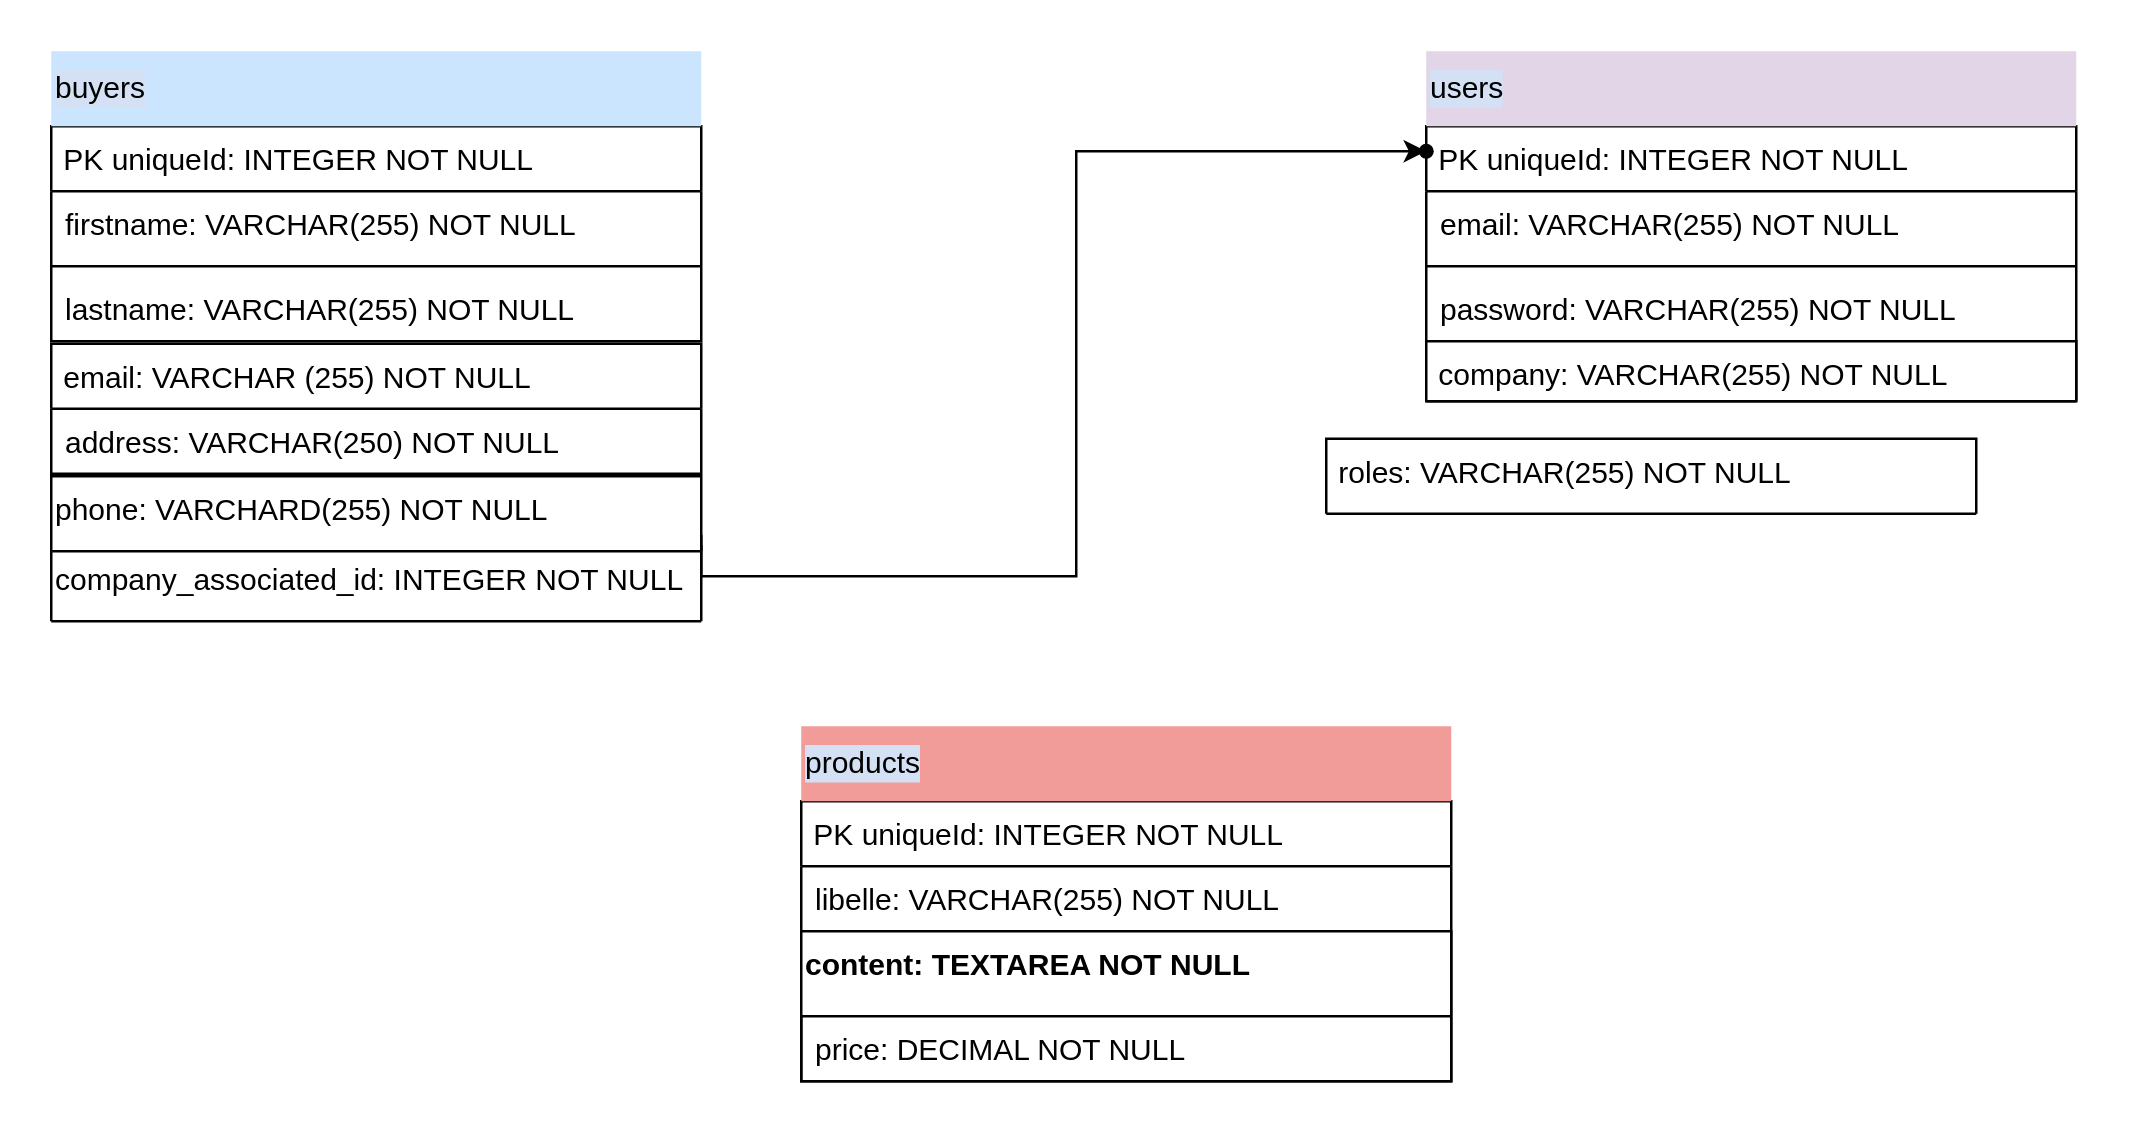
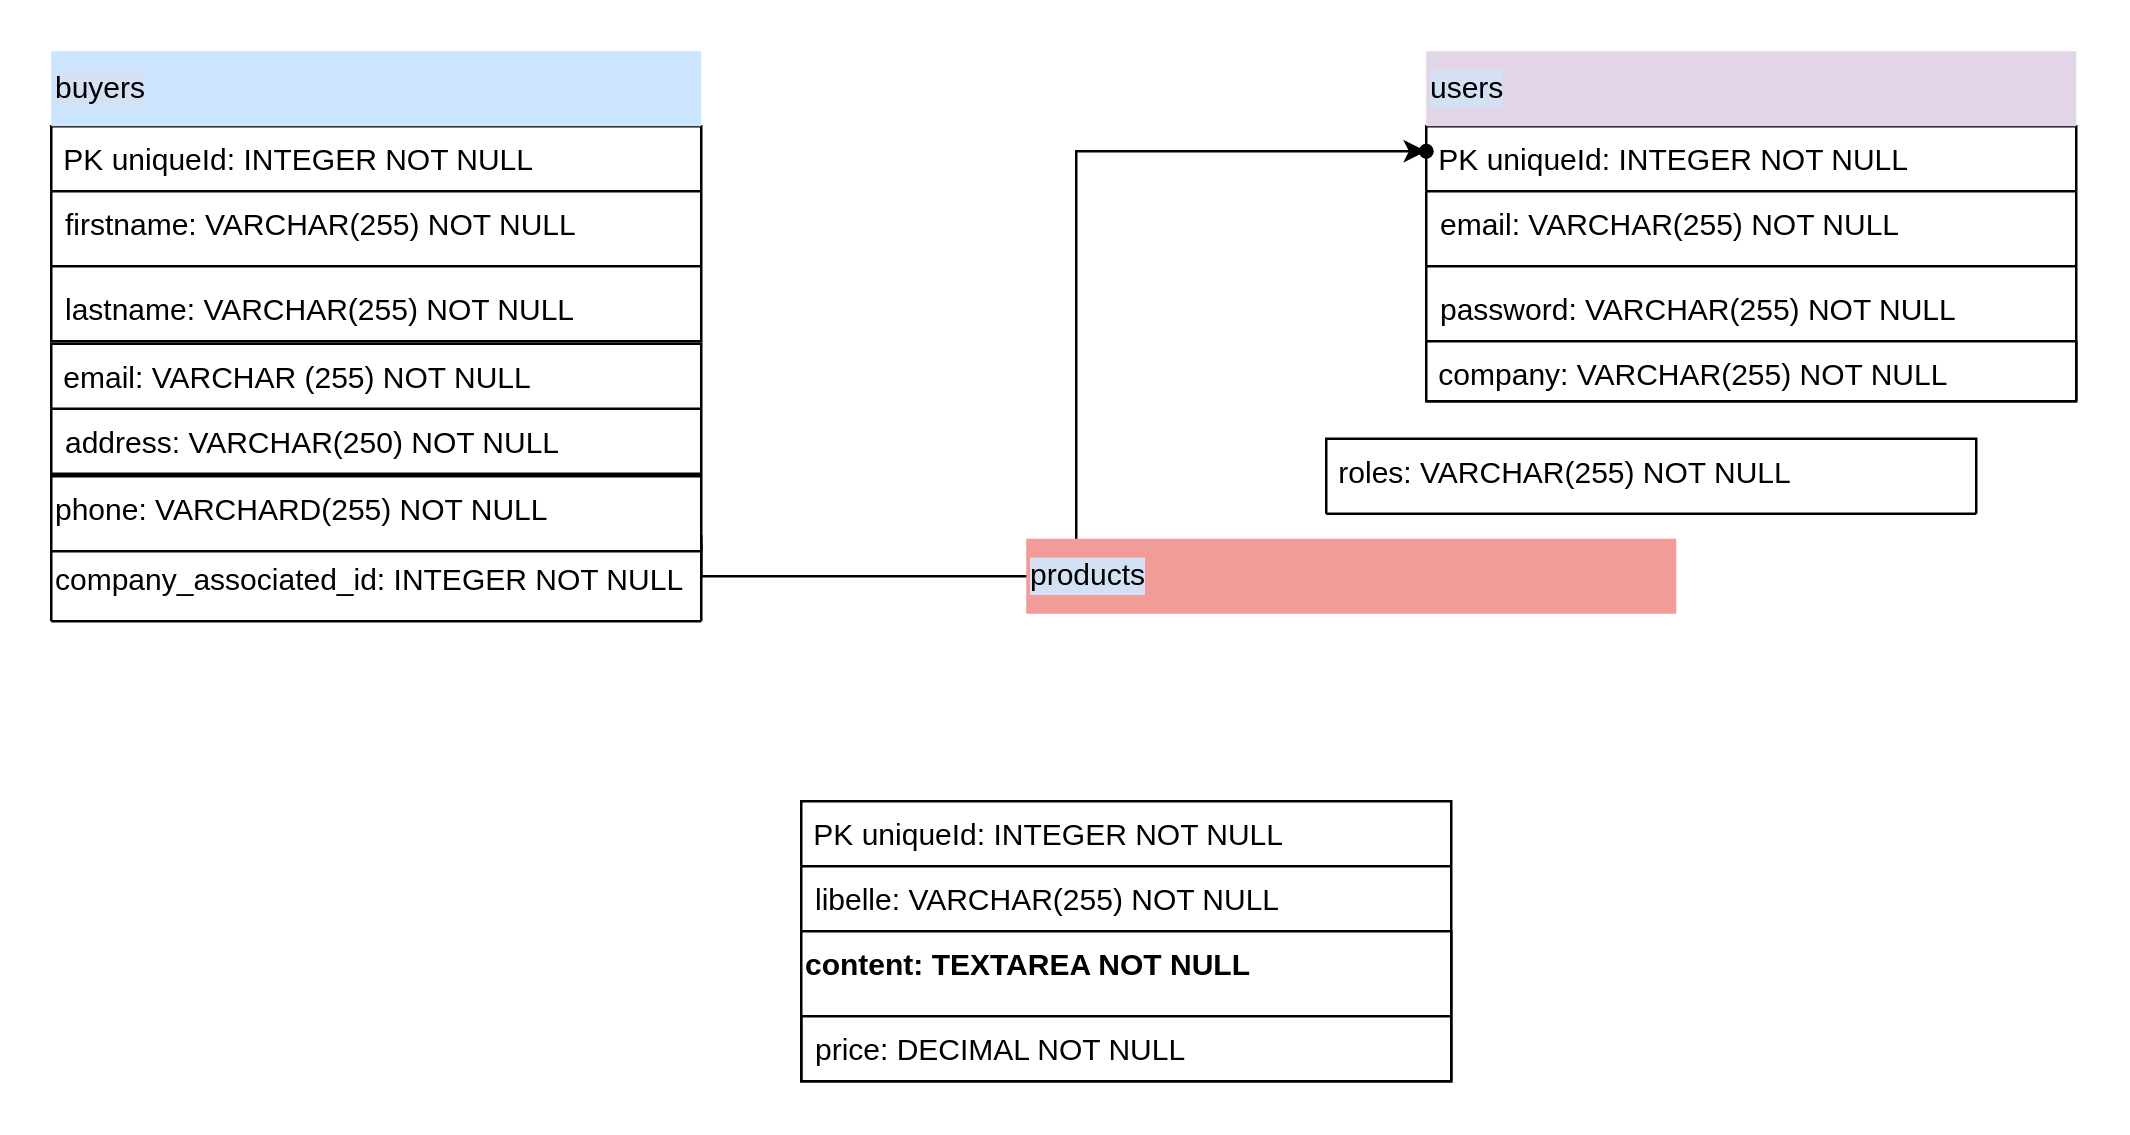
(1126, 764) -> (1351, 576)
